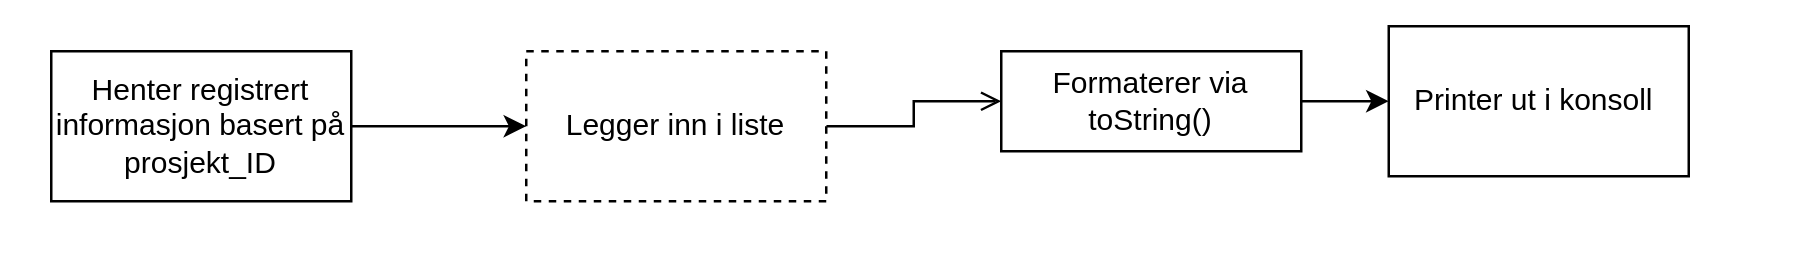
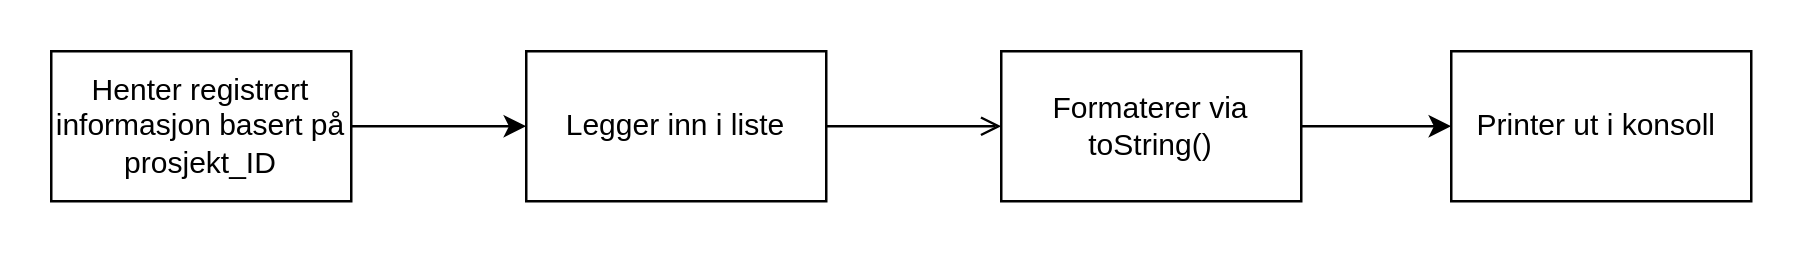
(1151, 101) -> (1151, 126)
(1539, 101) -> (1601, 126)
(676, 126) -> (676, 126)
